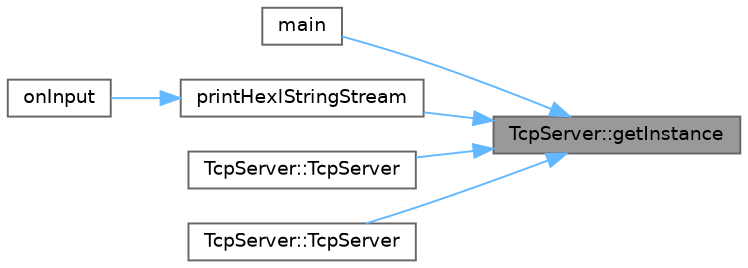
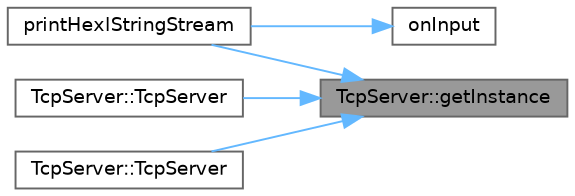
(302, 26) -> none
(136, 98) -> (312, 26)
